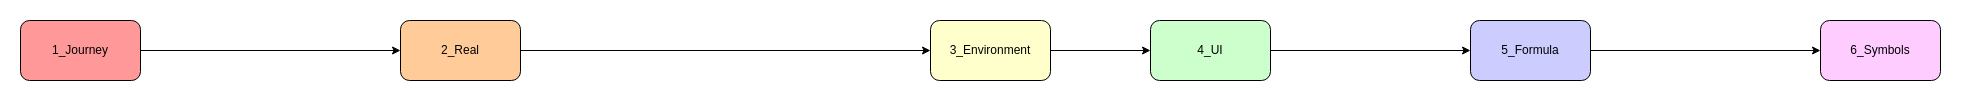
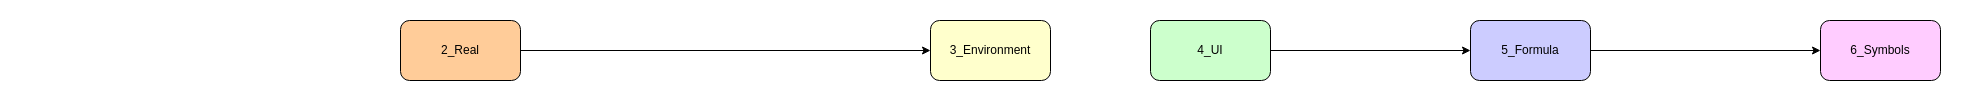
(81, 51) -> none
(267, 51) -> none
(1097, 51) -> none
